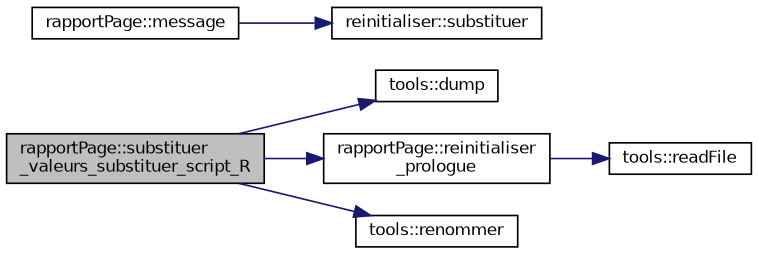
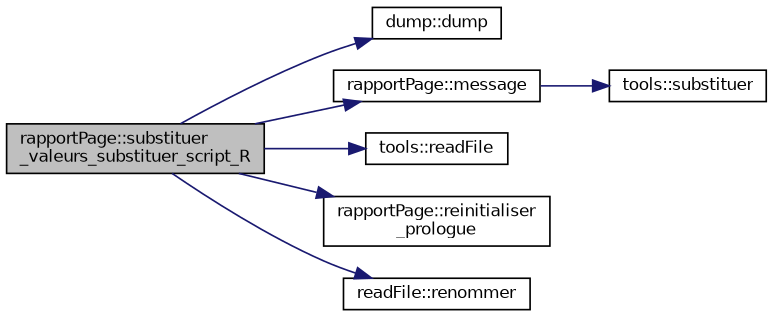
(437, 23) -> (688, 86)
(437, 86) -> (437, 23)
none -> (300, 114)
(571, 159) -> (306, 149)
(437, 231) -> (437, 294)
